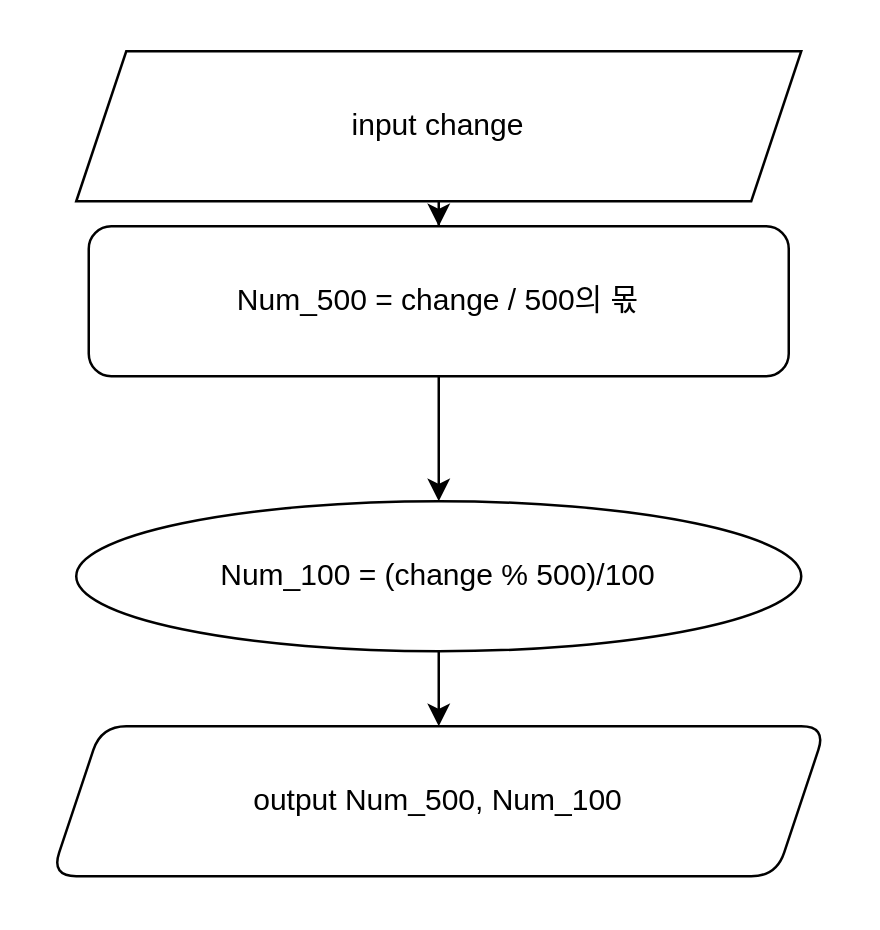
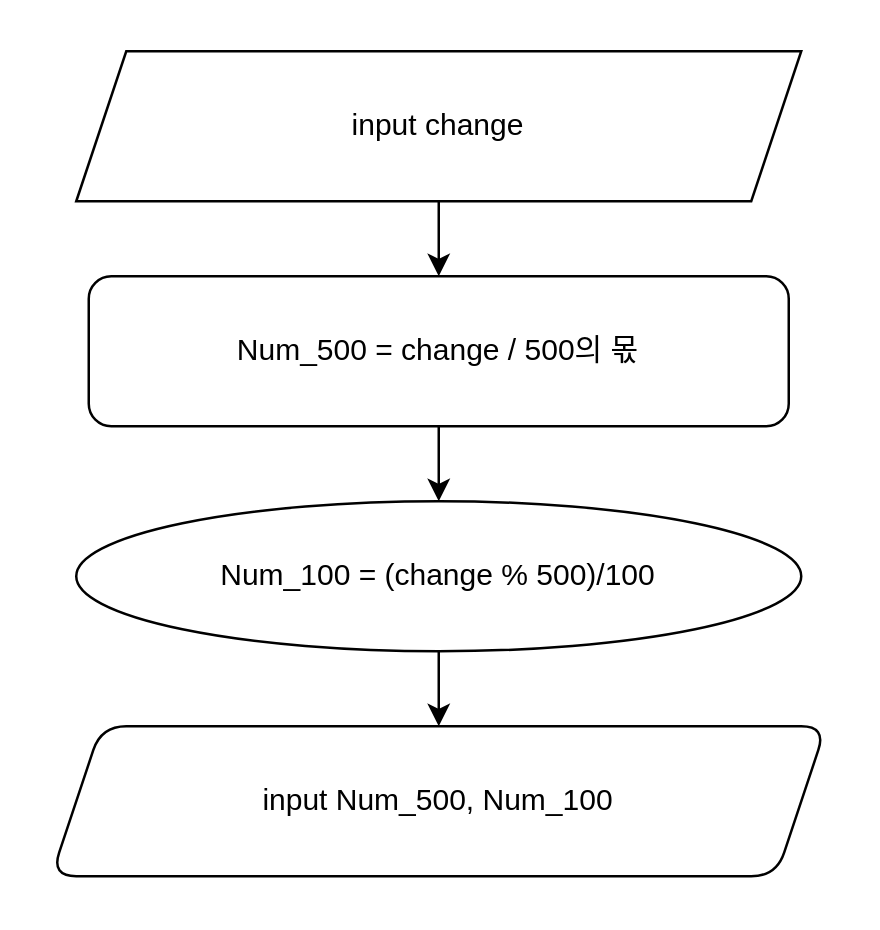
(439, 301) -> (439, 351)
(439, 801) -> (439, 801)
